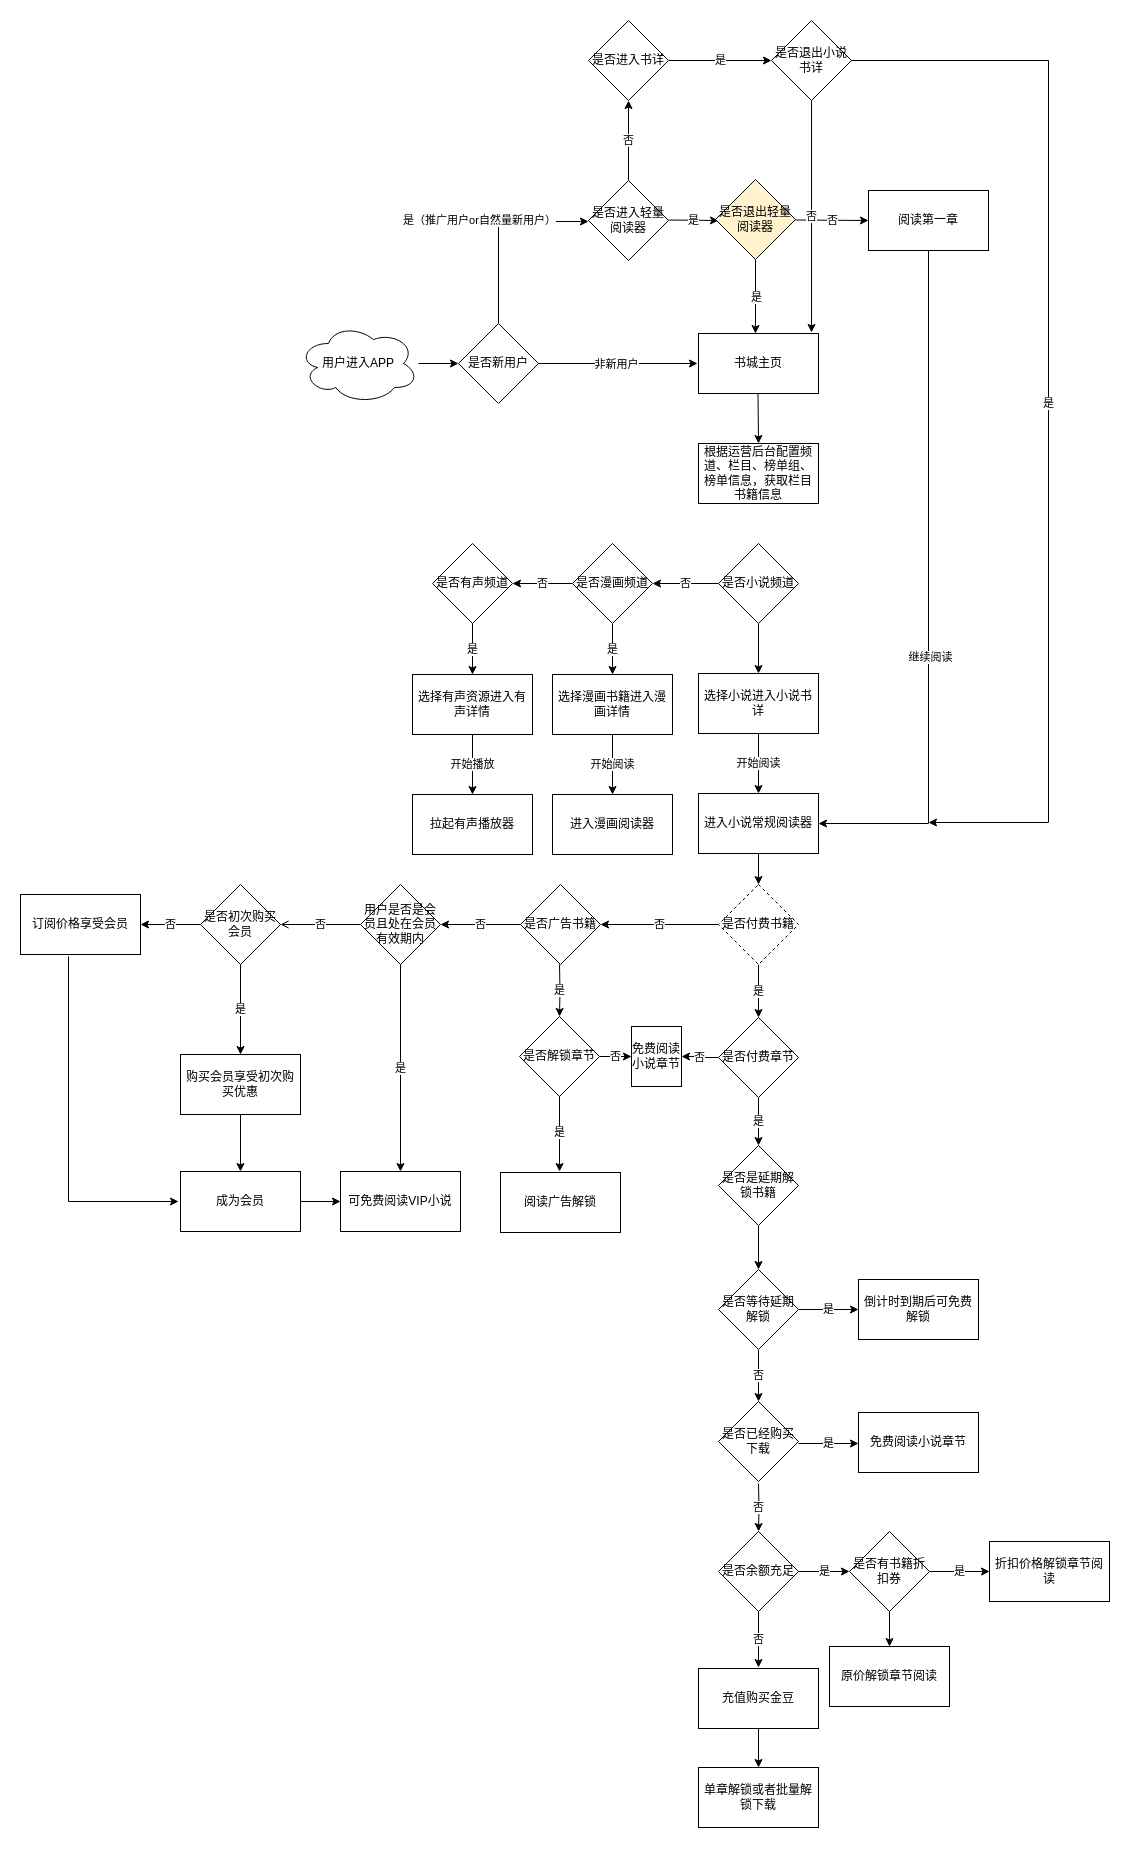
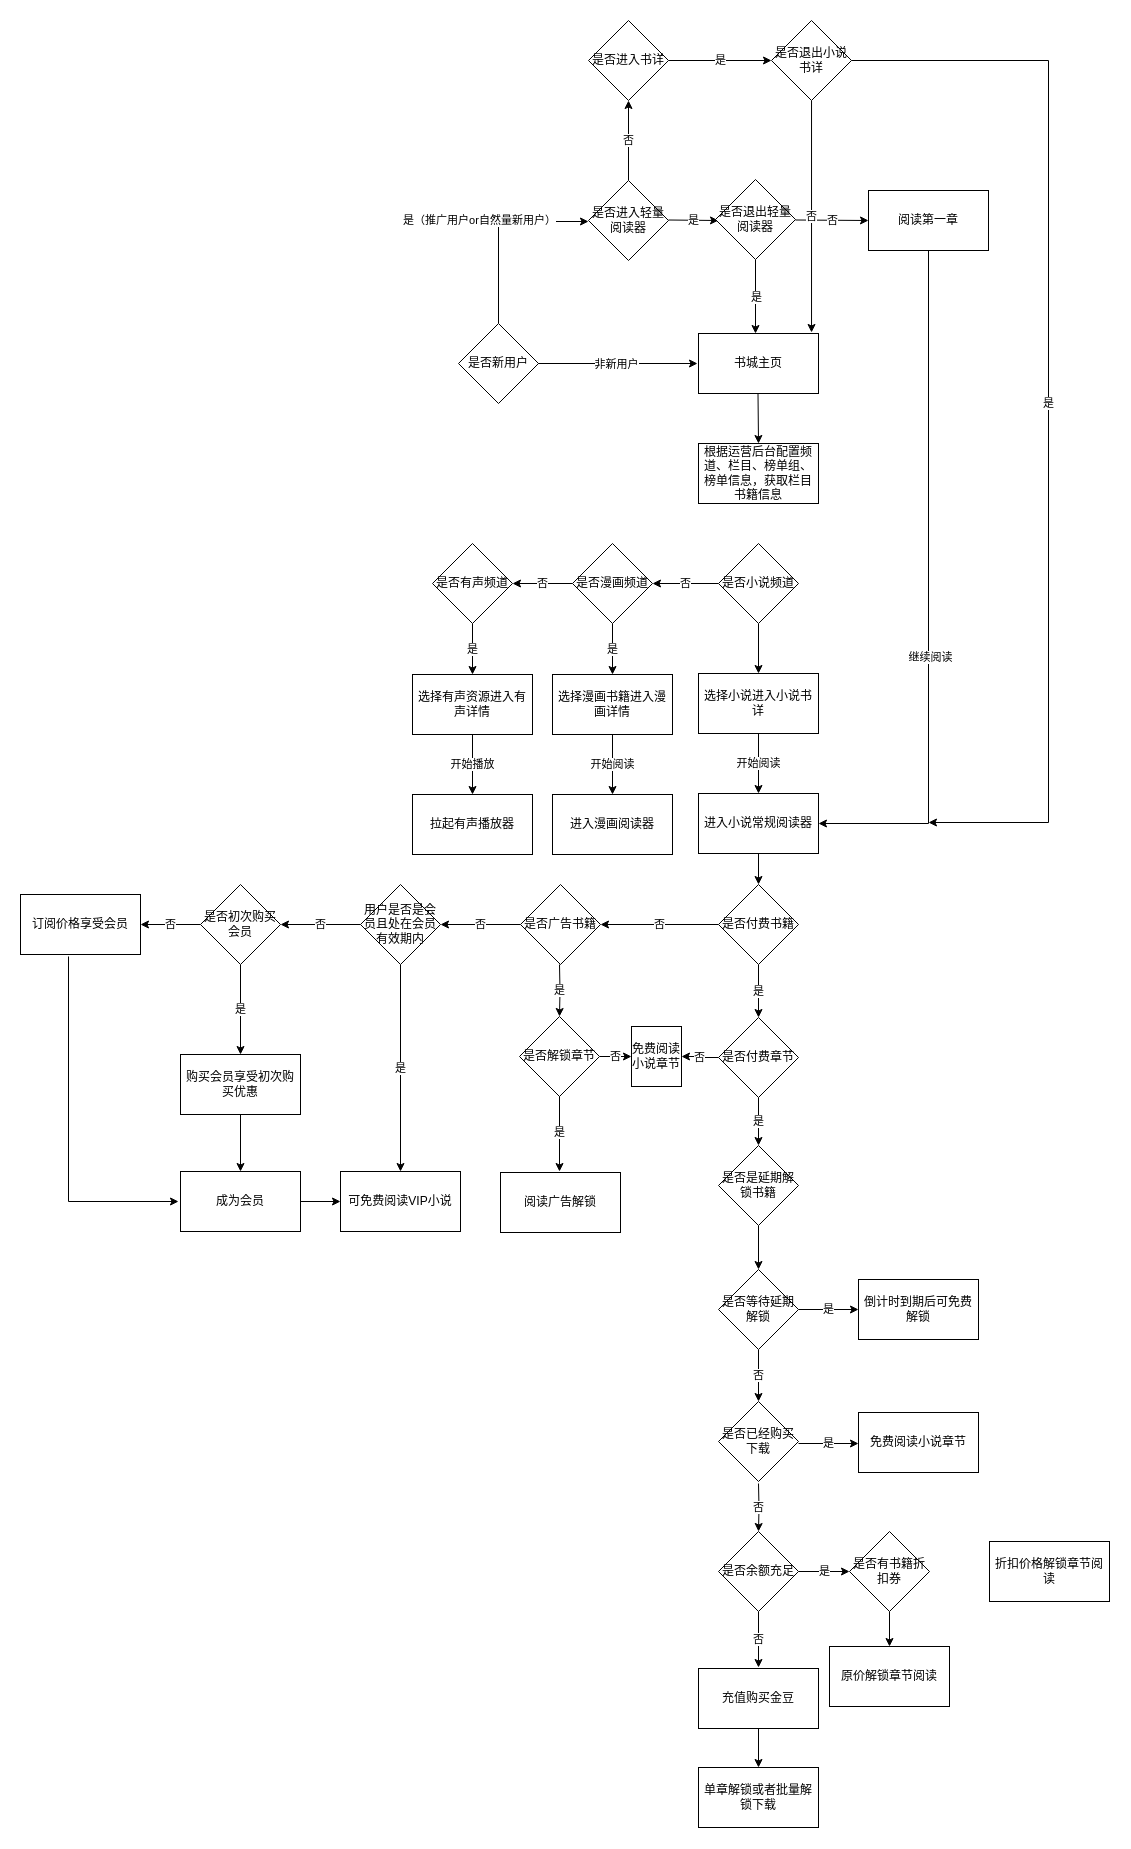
(756, 220) -> (756, 220)
(359, 364) -> none
(435, 364) -> none
(286, 925) -> (288, 925)
(759, 925) -> (759, 925)
(956, 1572) -> none
